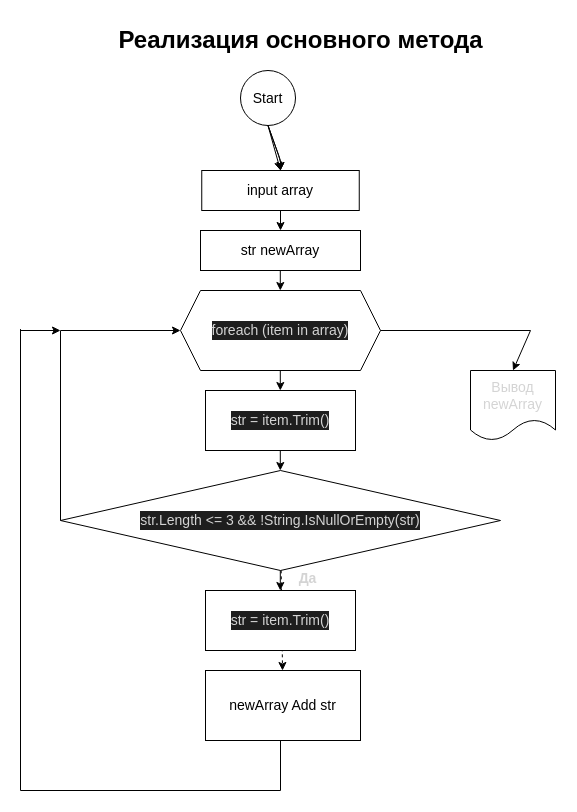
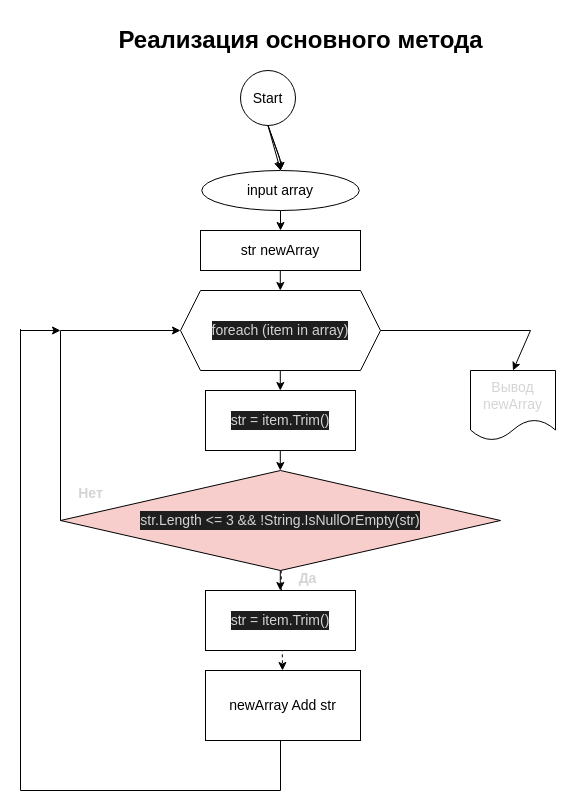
(281, 191) -> (281, 191)
none -> (91, 491)
(281, 521) -> (281, 521)
